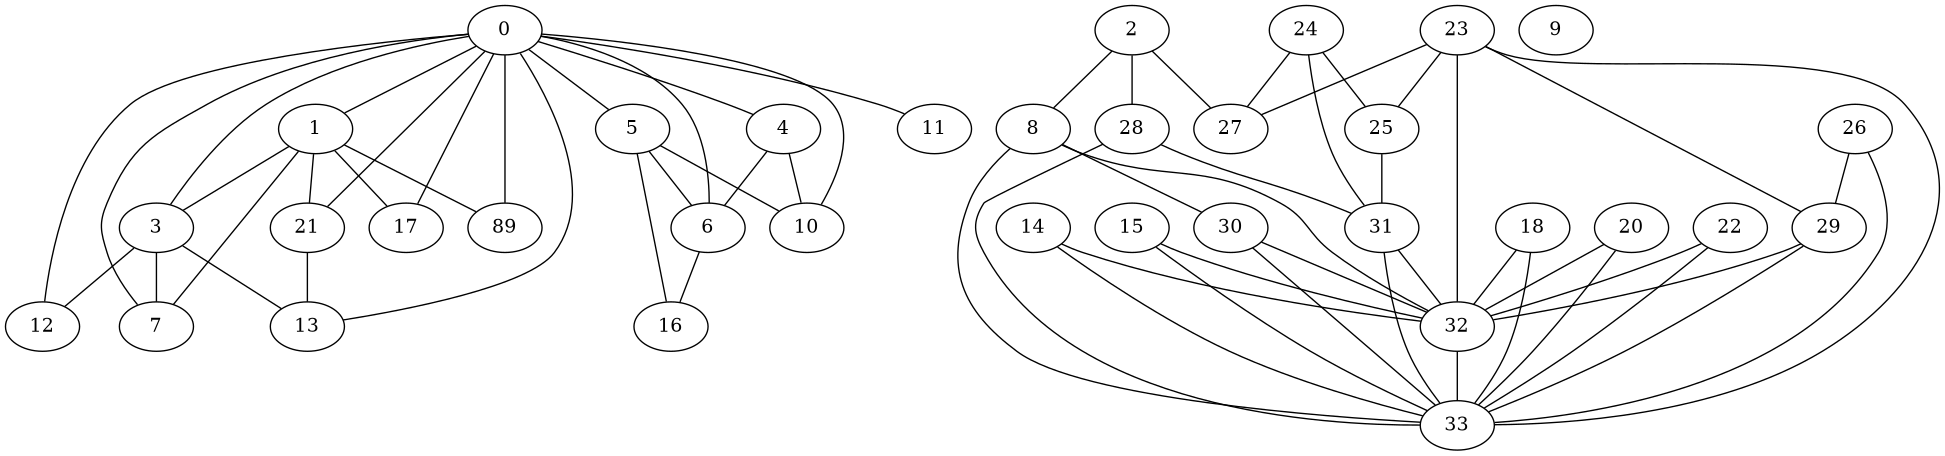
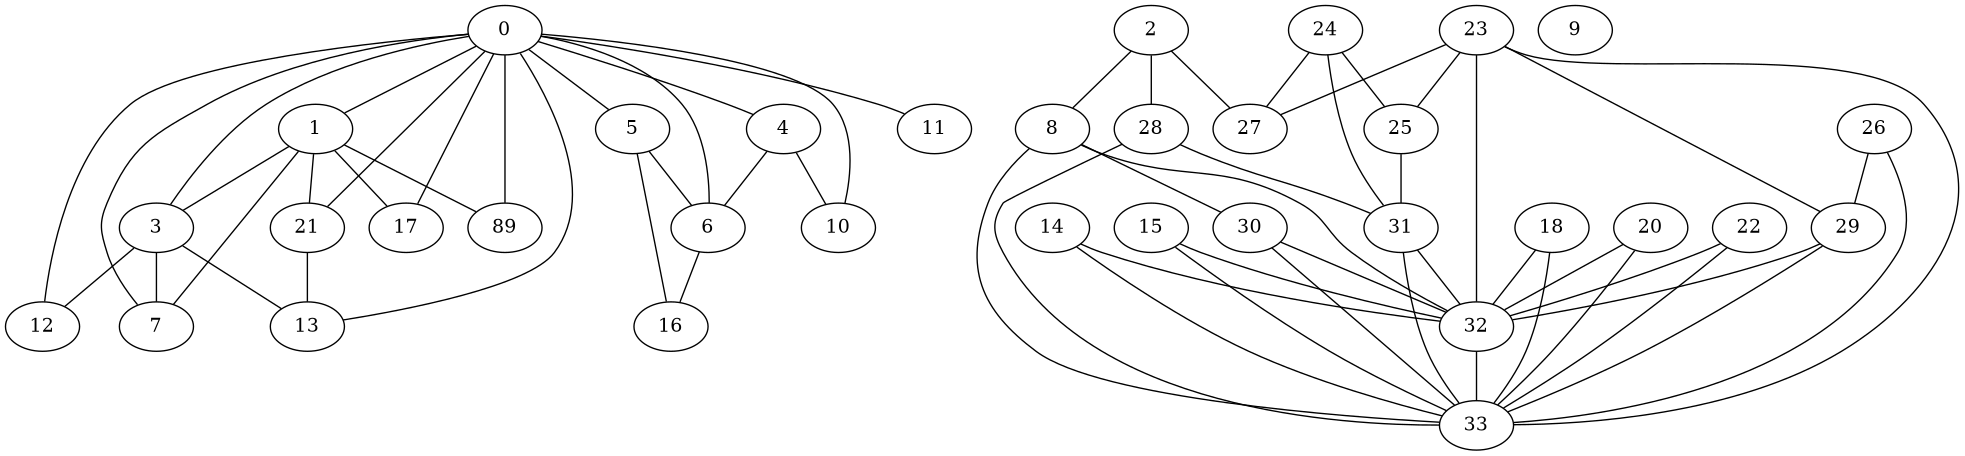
(720, 178) -> none
